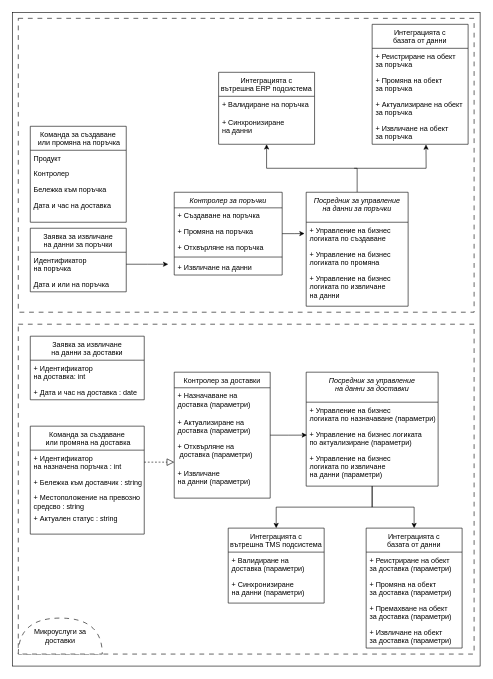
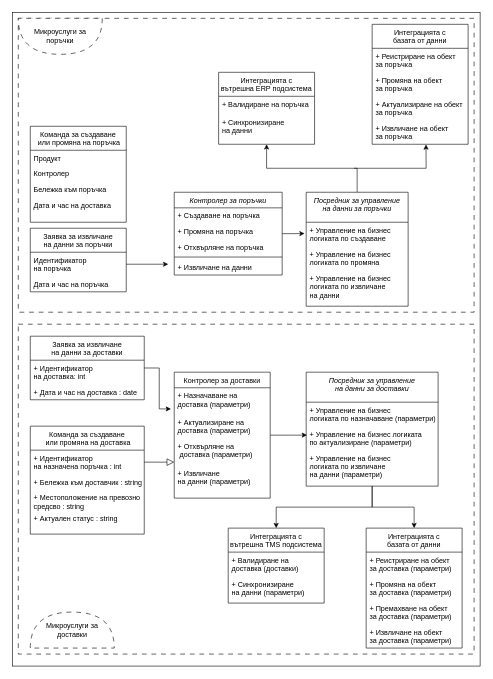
none -> (60, 36)
(72, 284) -> (72, 284)
none -> (160, 409)
(156, 462) -> (156, 462)
(260, 560) -> (260, 560)
(60, 636) -> (72, 630)
